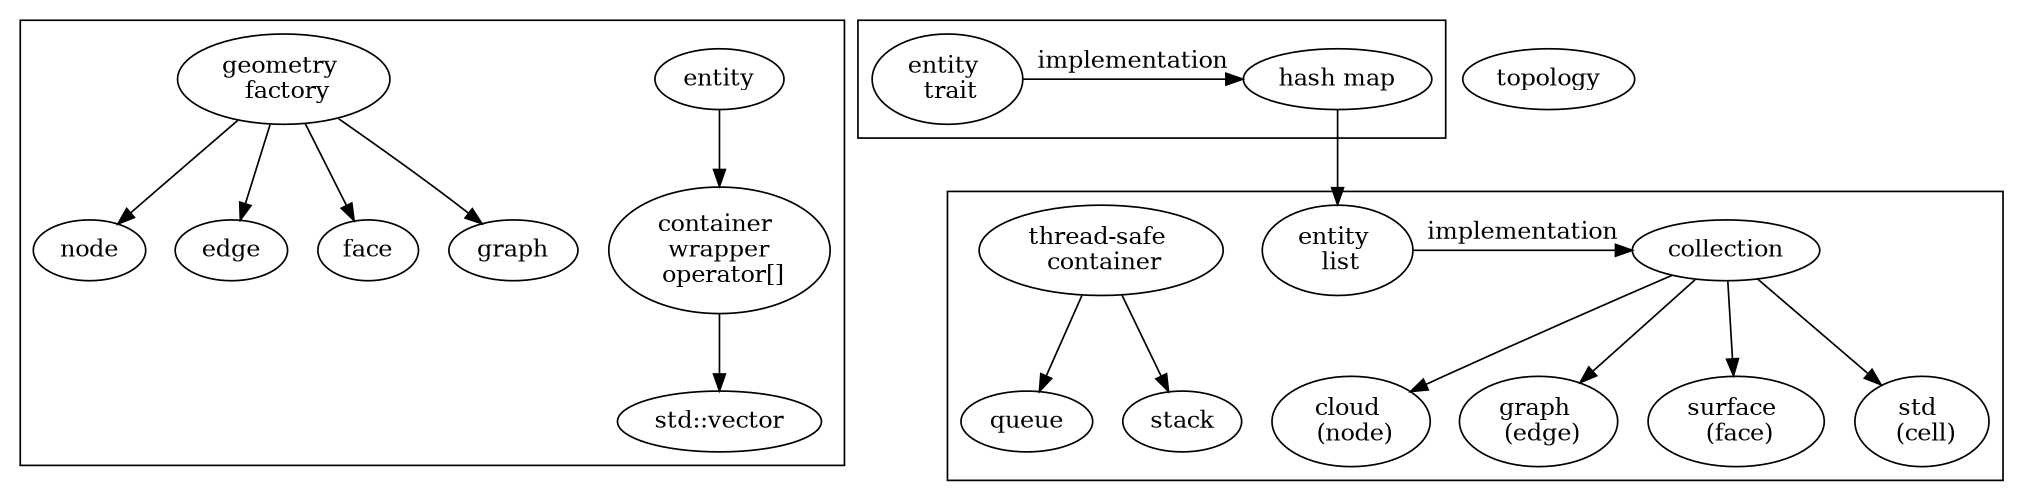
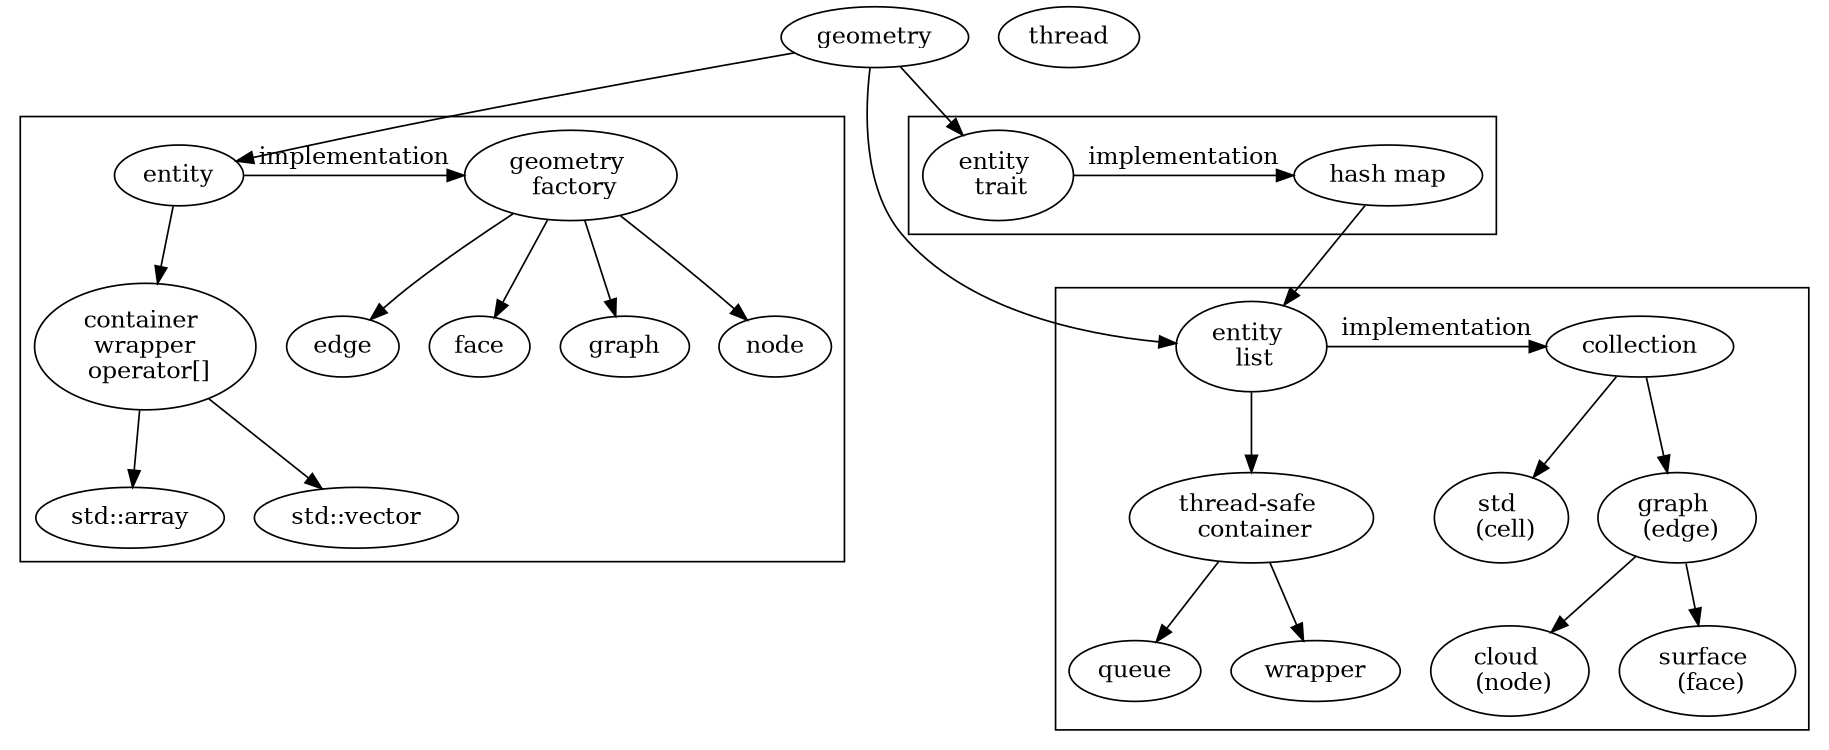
none -> (875, 37)
(1549, 79) -> (1069, 37)
none -> (346, 175)
(1730, 320) -> (1691, 586)
(1549, 329) -> (1600, 588)
(1182, 421) -> (1316, 671)
none -> (1251, 424)
none -> (130, 518)
